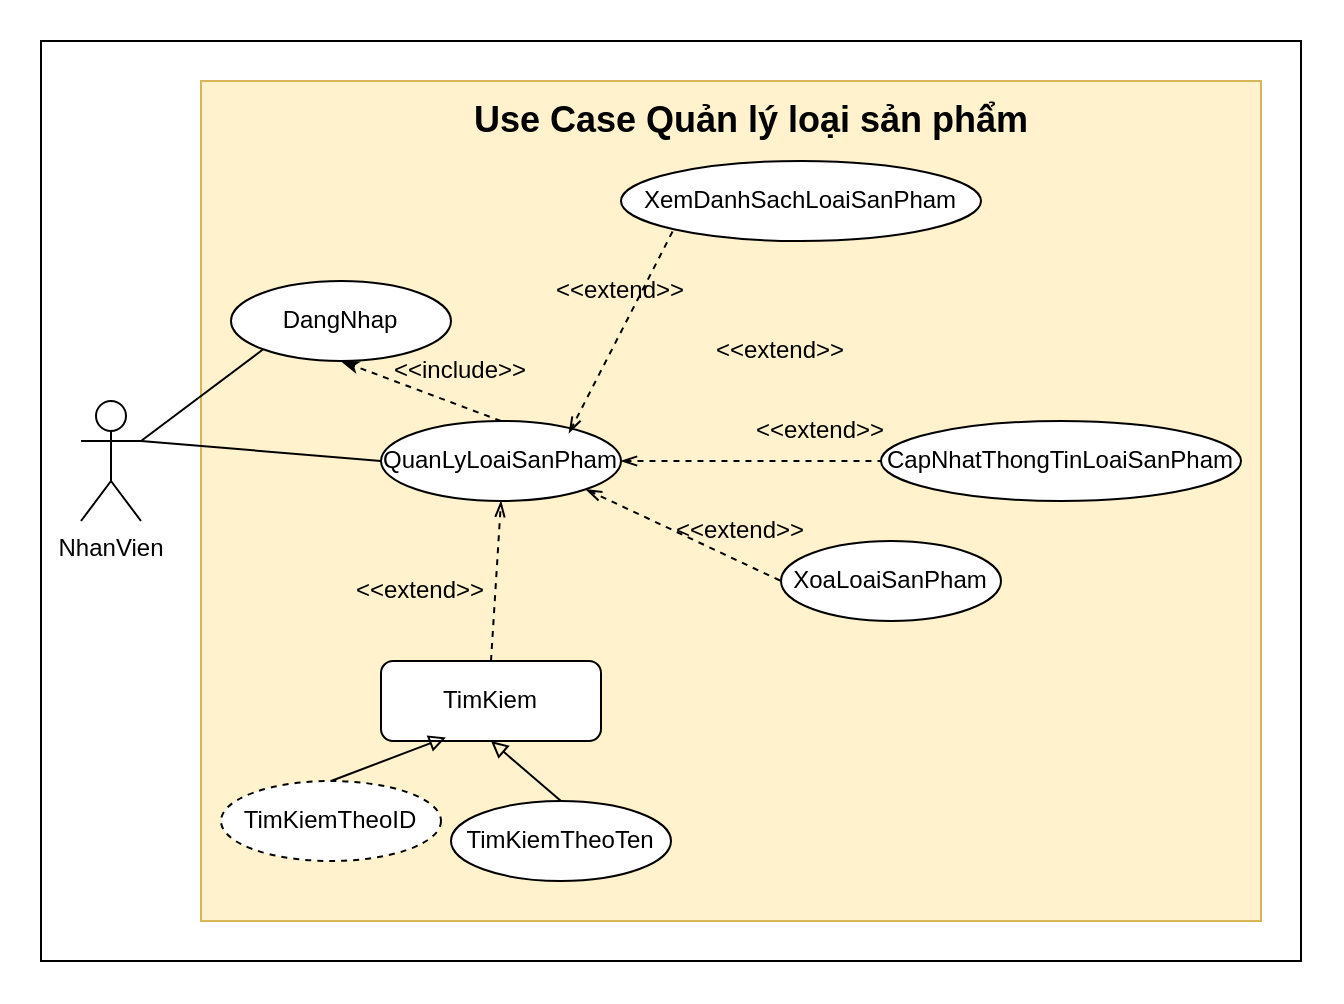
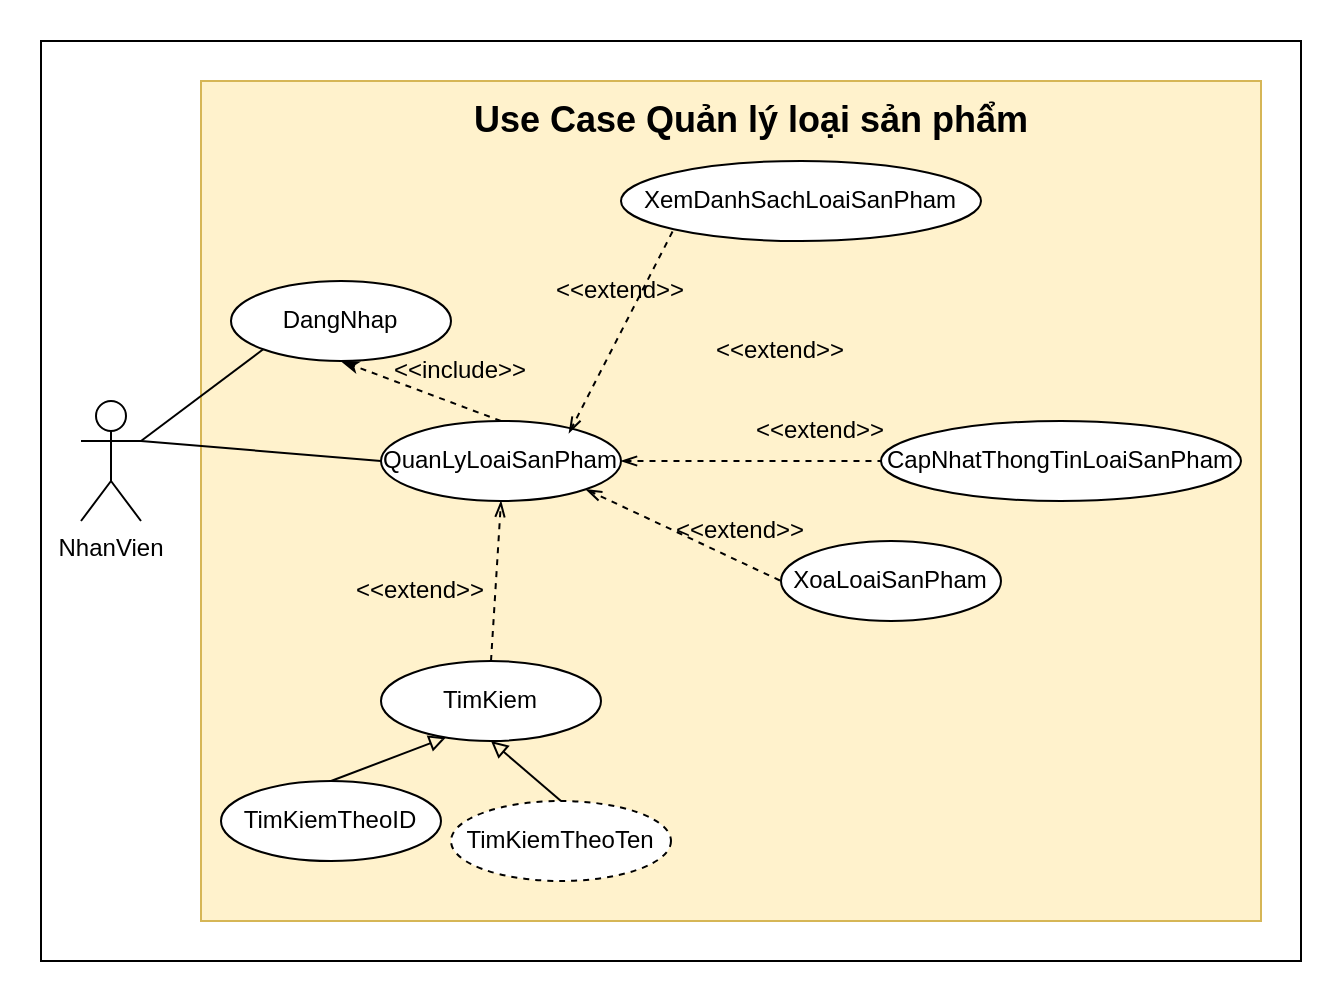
(491, 701) -> (491, 701)
(331, 821) -> (331, 821)
(561, 841) -> (561, 841)
